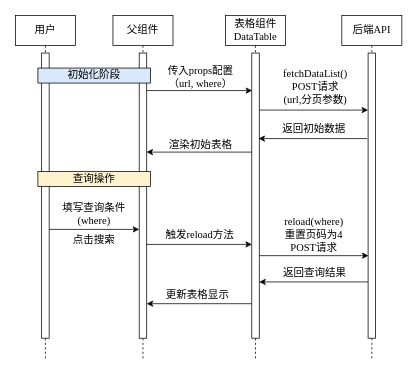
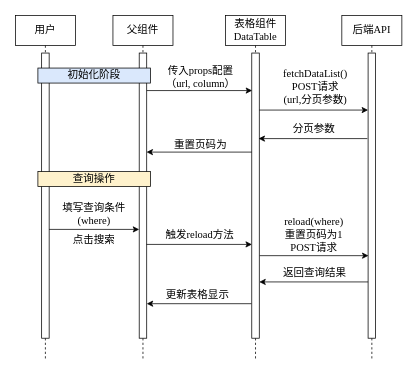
(201, 78) -> (201, 78)
(314, 129) -> (314, 129)
(201, 145) -> (201, 145)
(314, 235) -> (314, 235)
